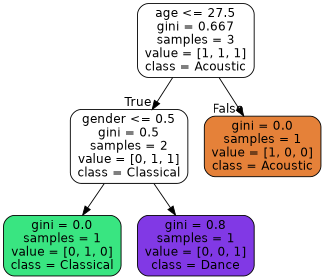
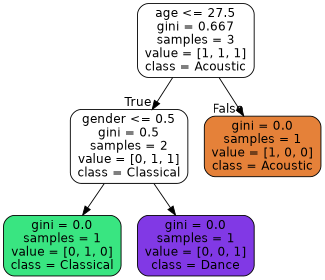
(196, 246) -> (196, 246)
